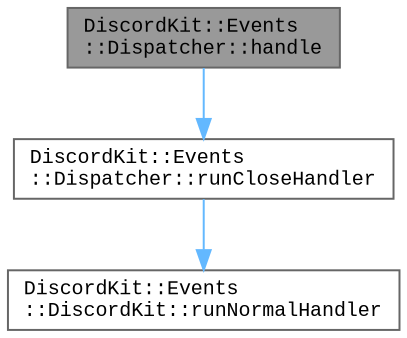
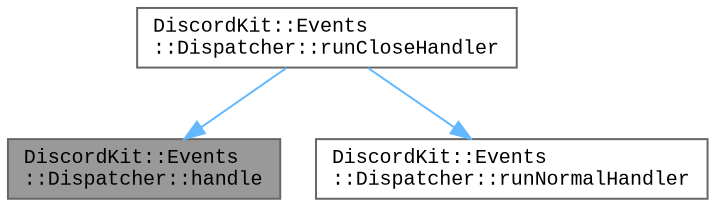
(204, 93) -> (244, 98)
(204, 300) -> (512, 169)
